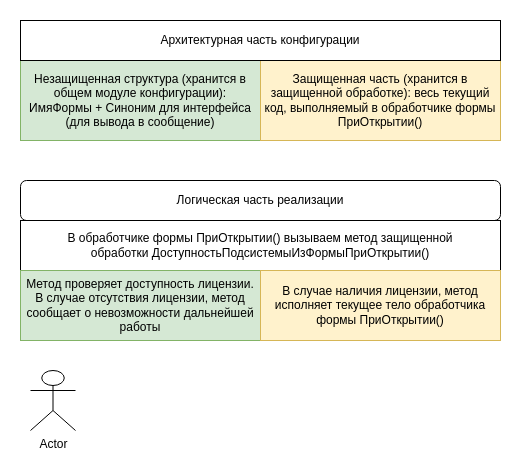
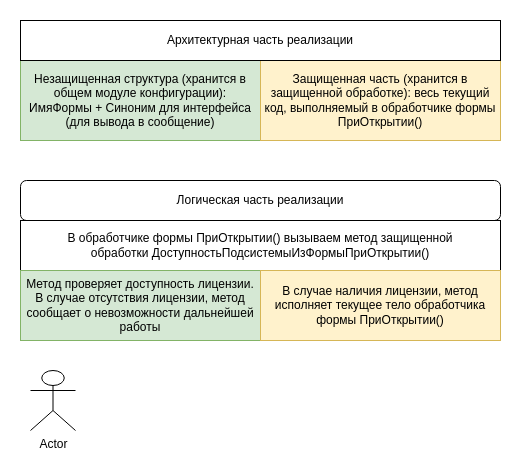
(261, 41) -> (261, 41)
